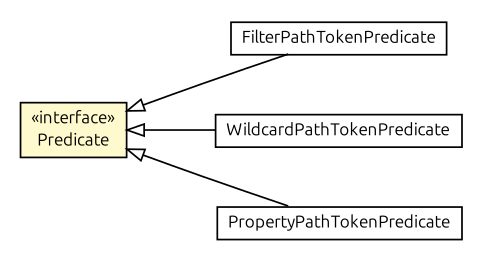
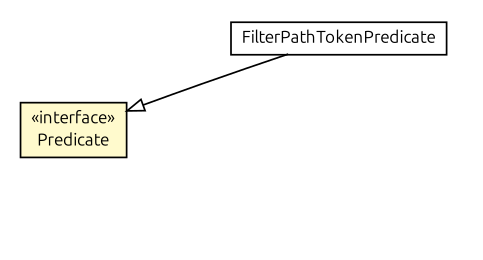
(339, 130) -> none
(339, 222) -> none
